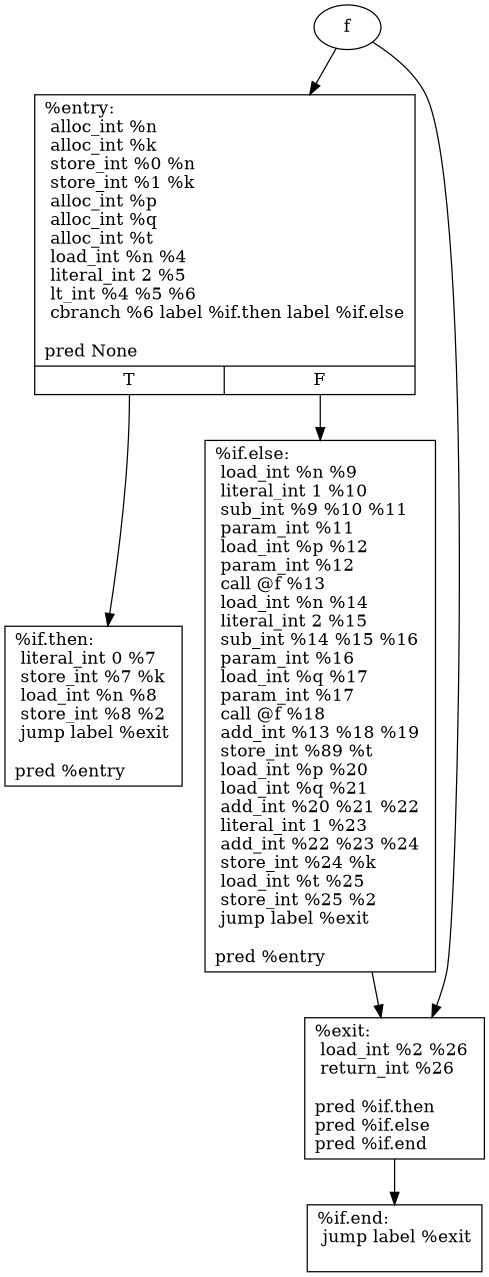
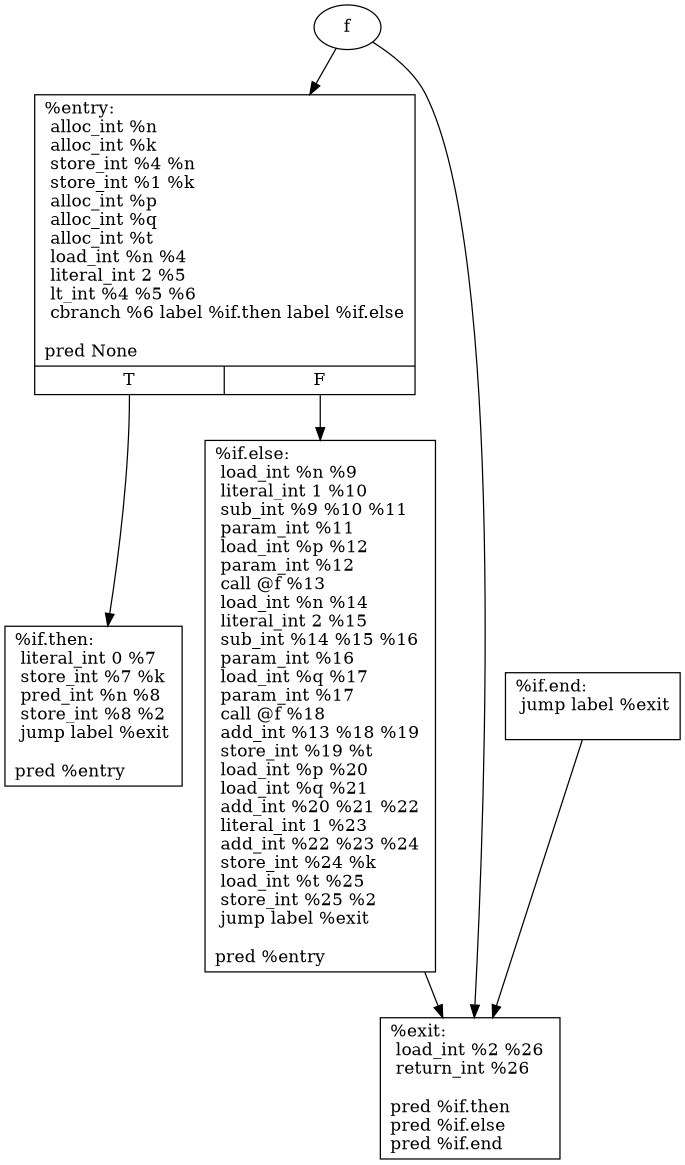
(123, 164) -> (123, 164)
(89, 696) -> (91, 696)
(297, 751) -> (297, 751)
(395, 1176) -> (539, 873)
